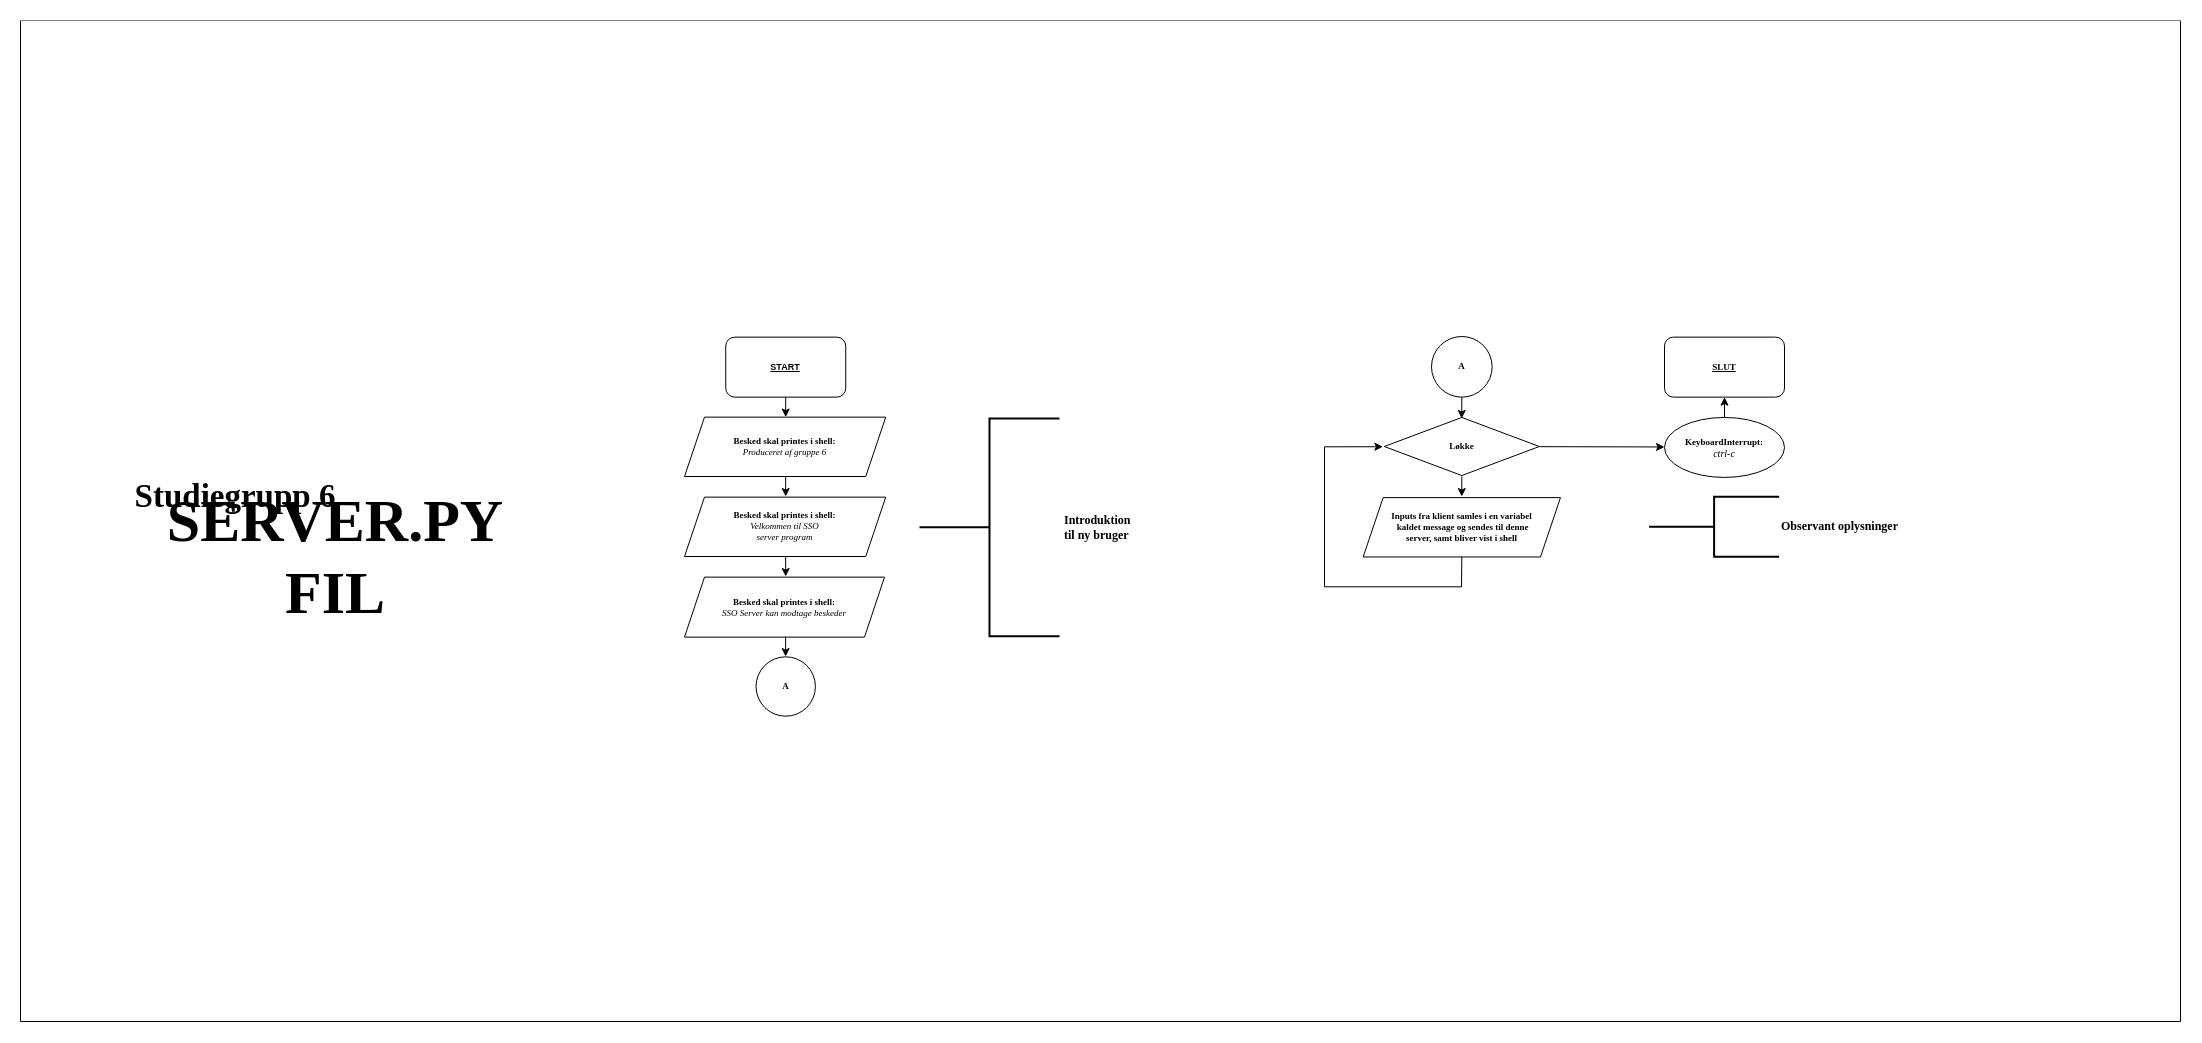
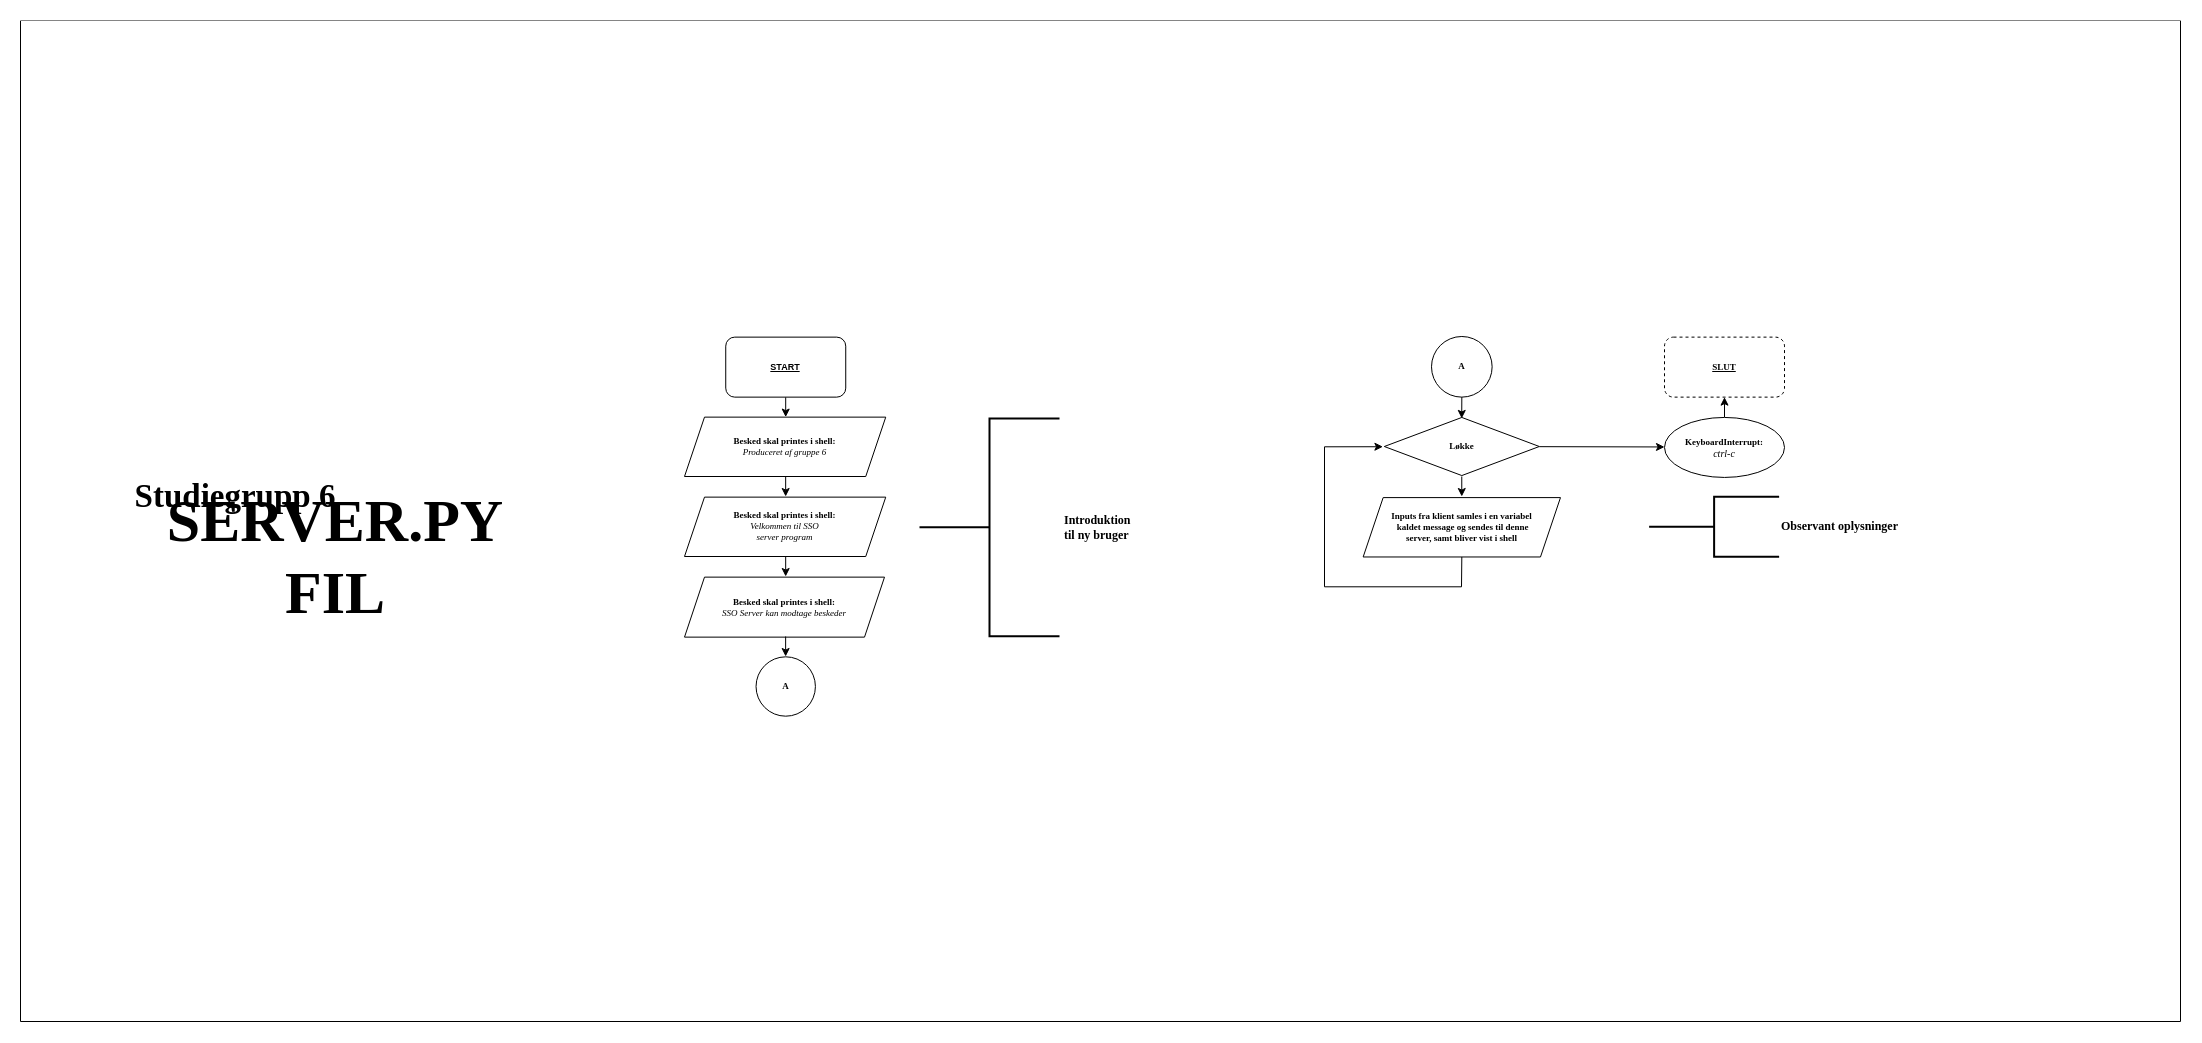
(1725, 367) -> (1725, 367)
